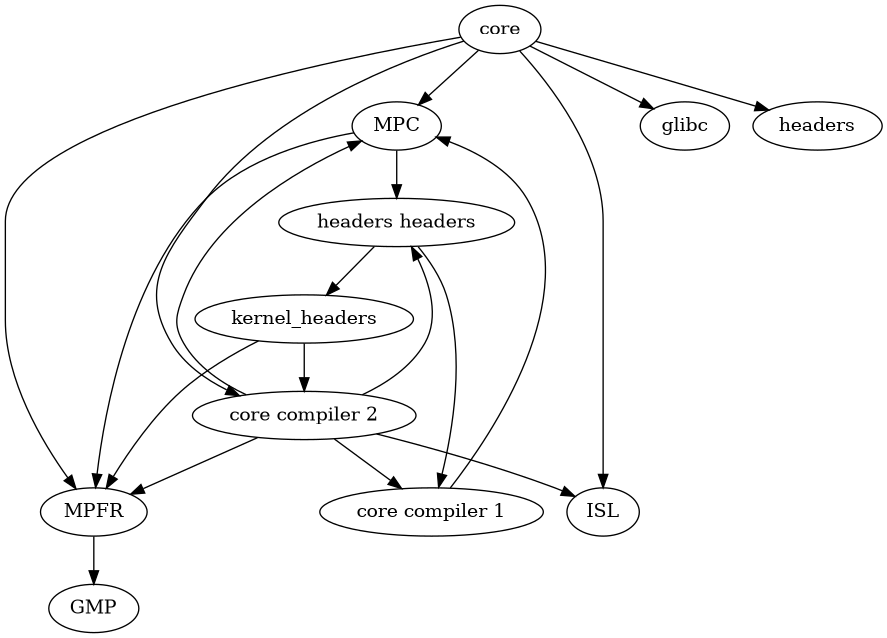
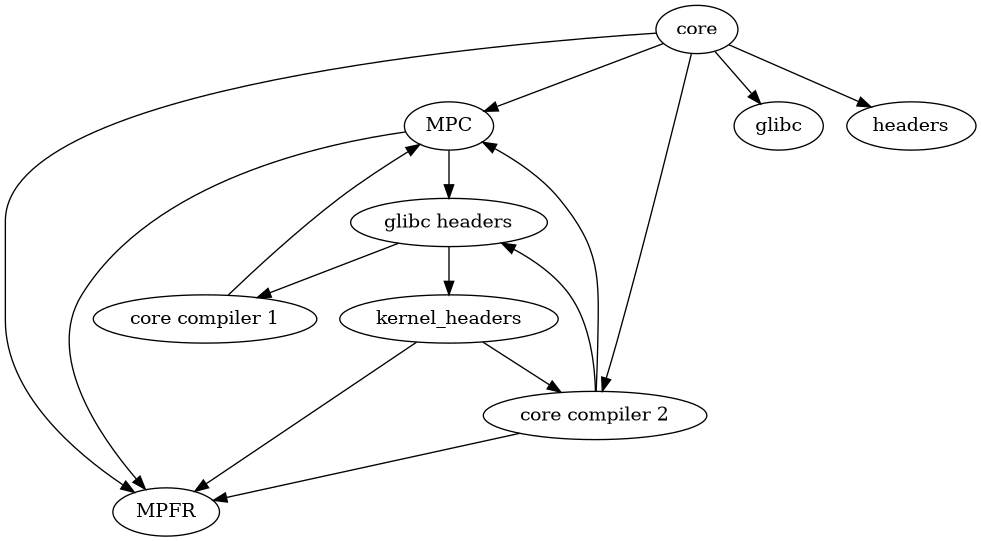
(397, 222) -> (449, 222)
(363, 460) -> none
(603, 512) -> none
(94, 608) -> none
